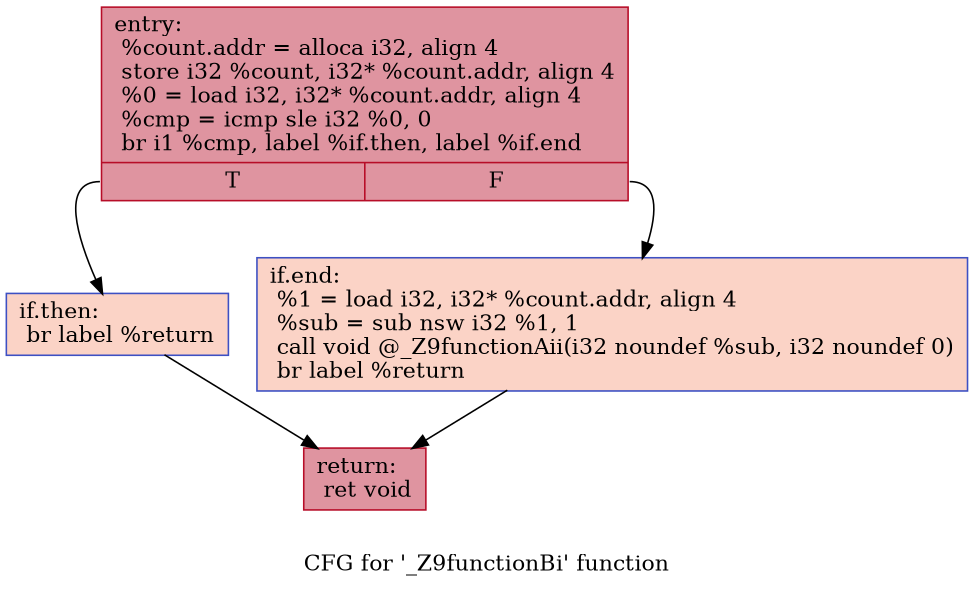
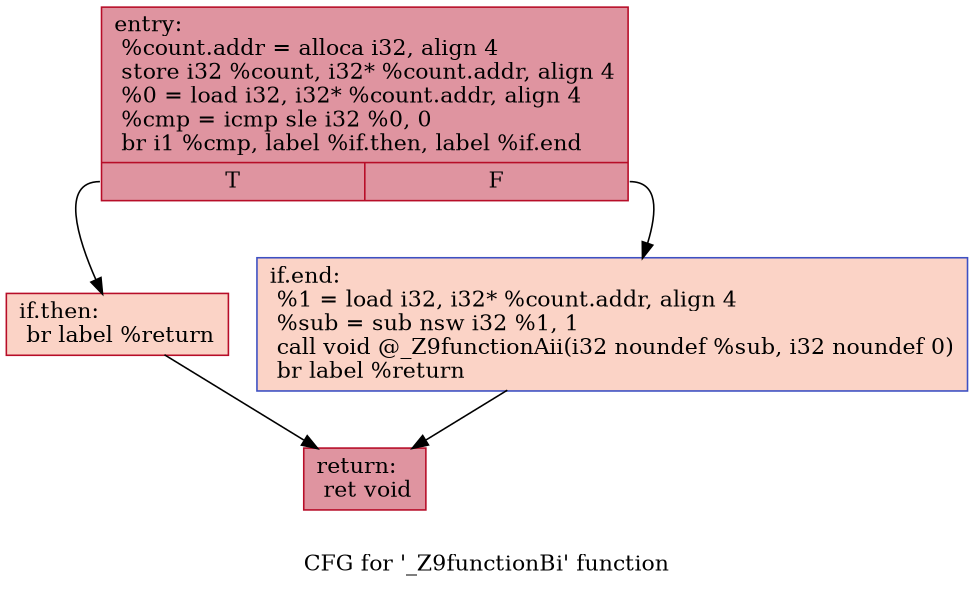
(117, 324) -> (117, 324)
